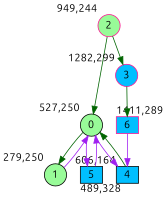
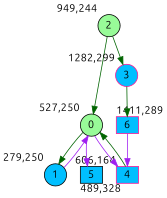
(109, 26) -> (109, 26)
(97, 155) -> none
(55, 175) -> (55, 175)
(127, 175) -> (127, 175)
